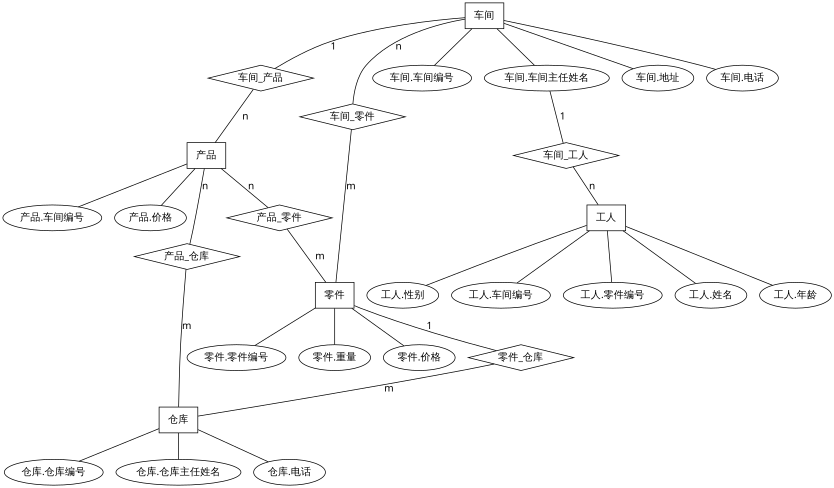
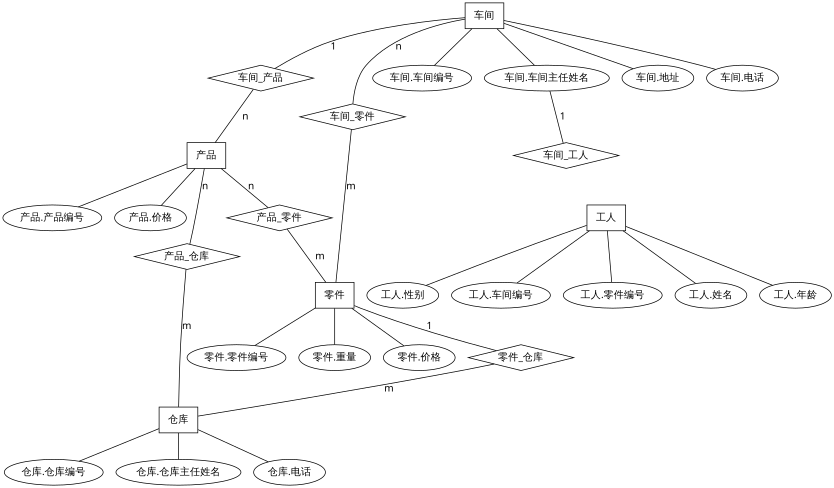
(586, 186) -> none
(52, 218) -> (52, 218)
